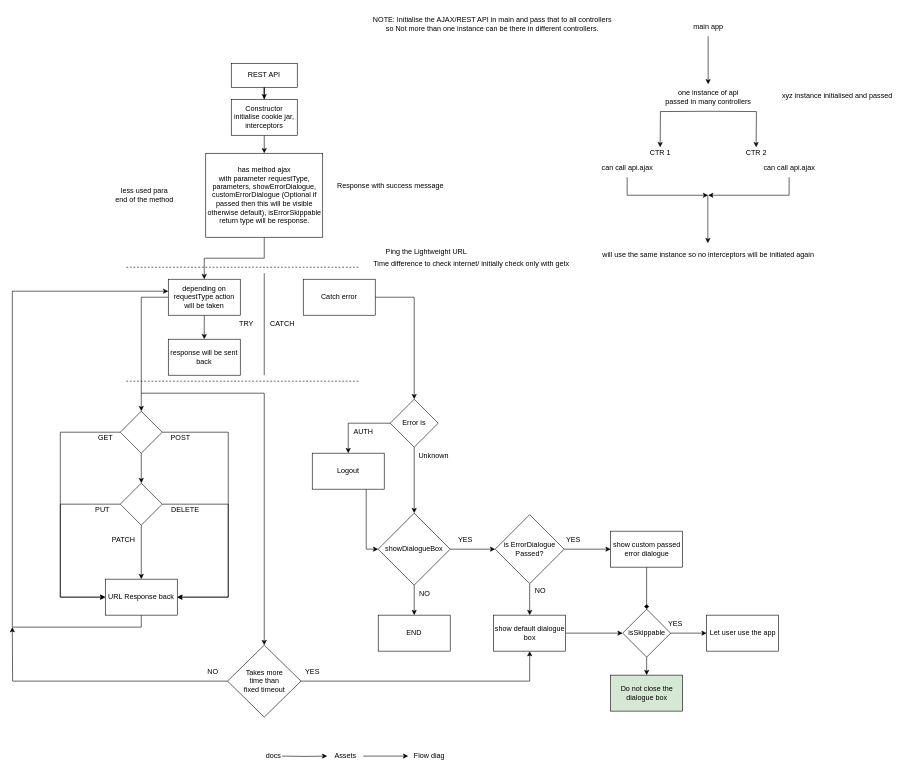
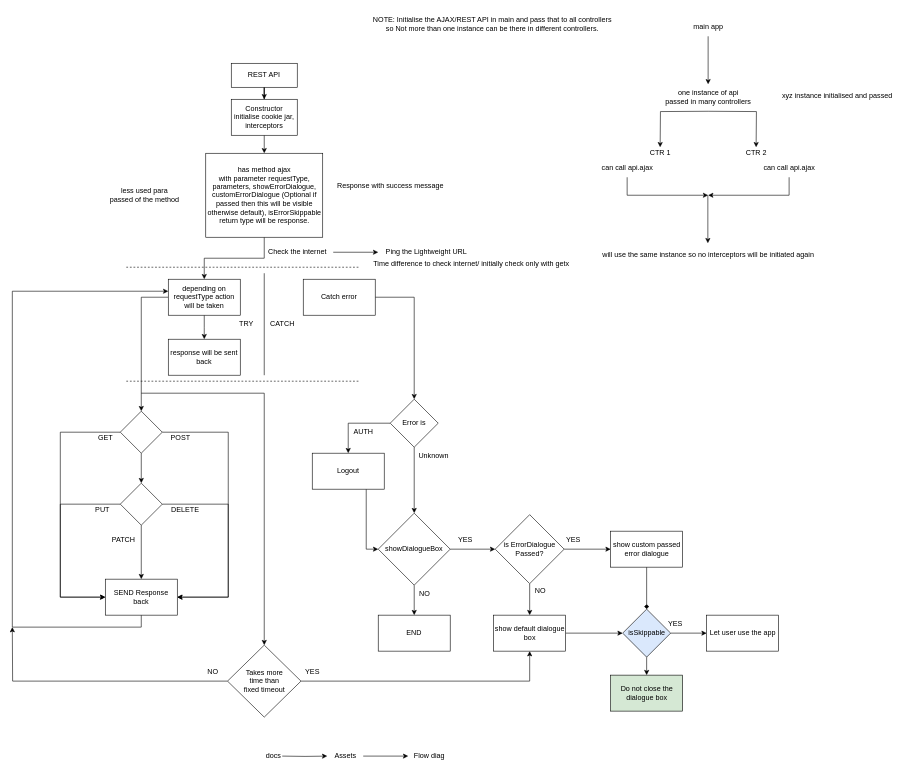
(145, 195) -> (145, 195)
none -> (297, 252)
none -> (372, 252)
(141, 597) -> (141, 597)
(647, 633) -> (647, 633)
